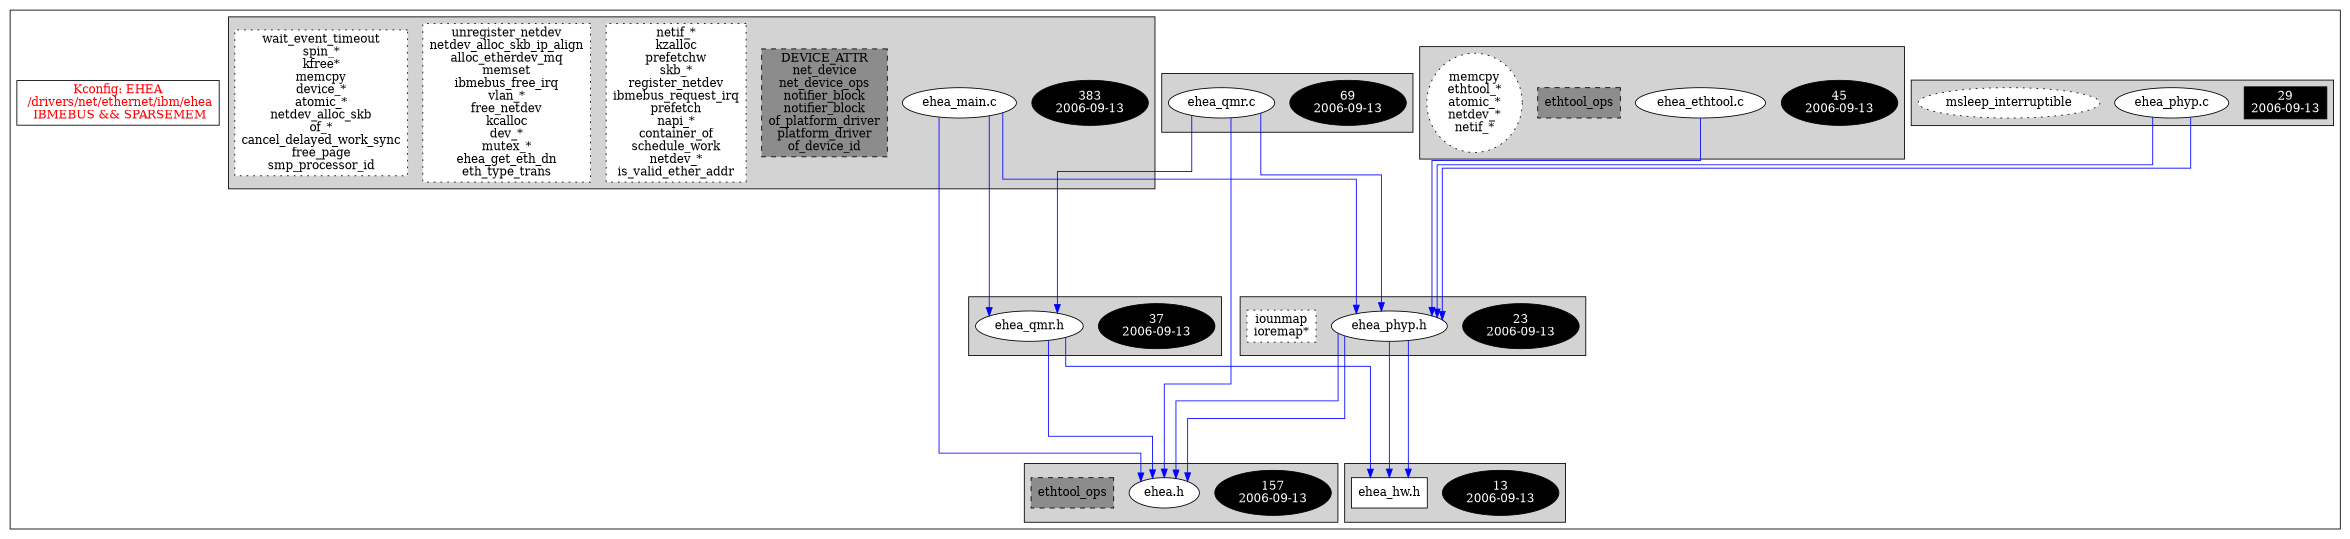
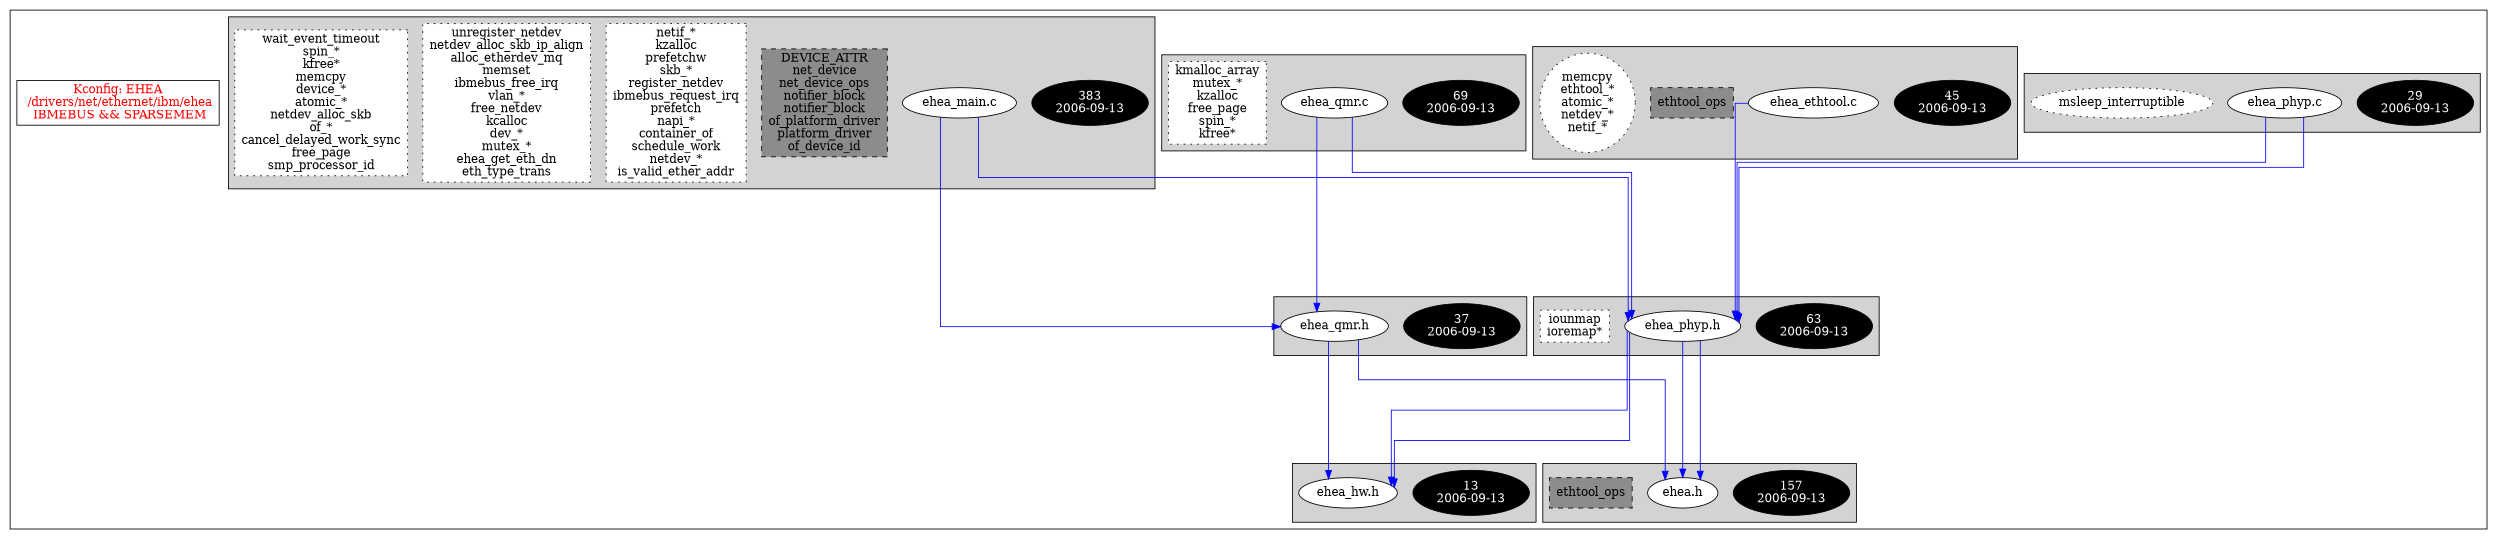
none -> (1217, 103)
(2286, 103) -> (2415, 103)
(1521, 326) -> (1814, 326)
(1231, 327) -> none
(939, 396) -> none
(1389, 493) -> (1348, 493)
